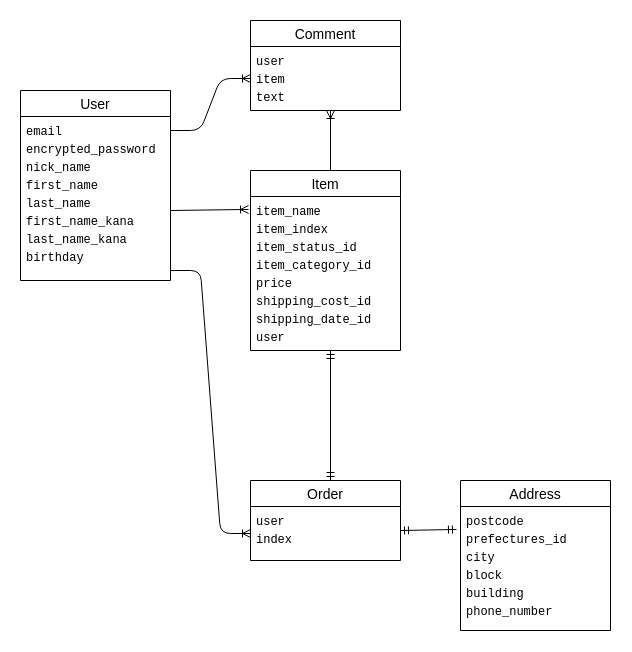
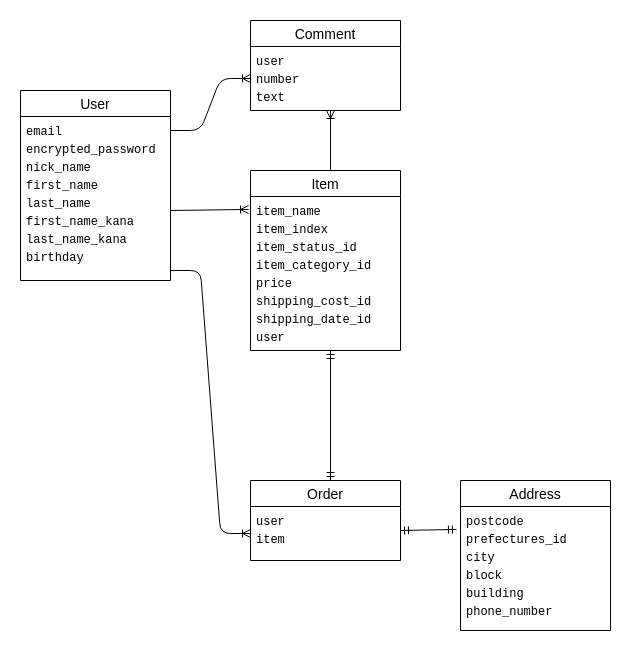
(270, 75) -> (277, 75)
(272, 528) -> (270, 528)
